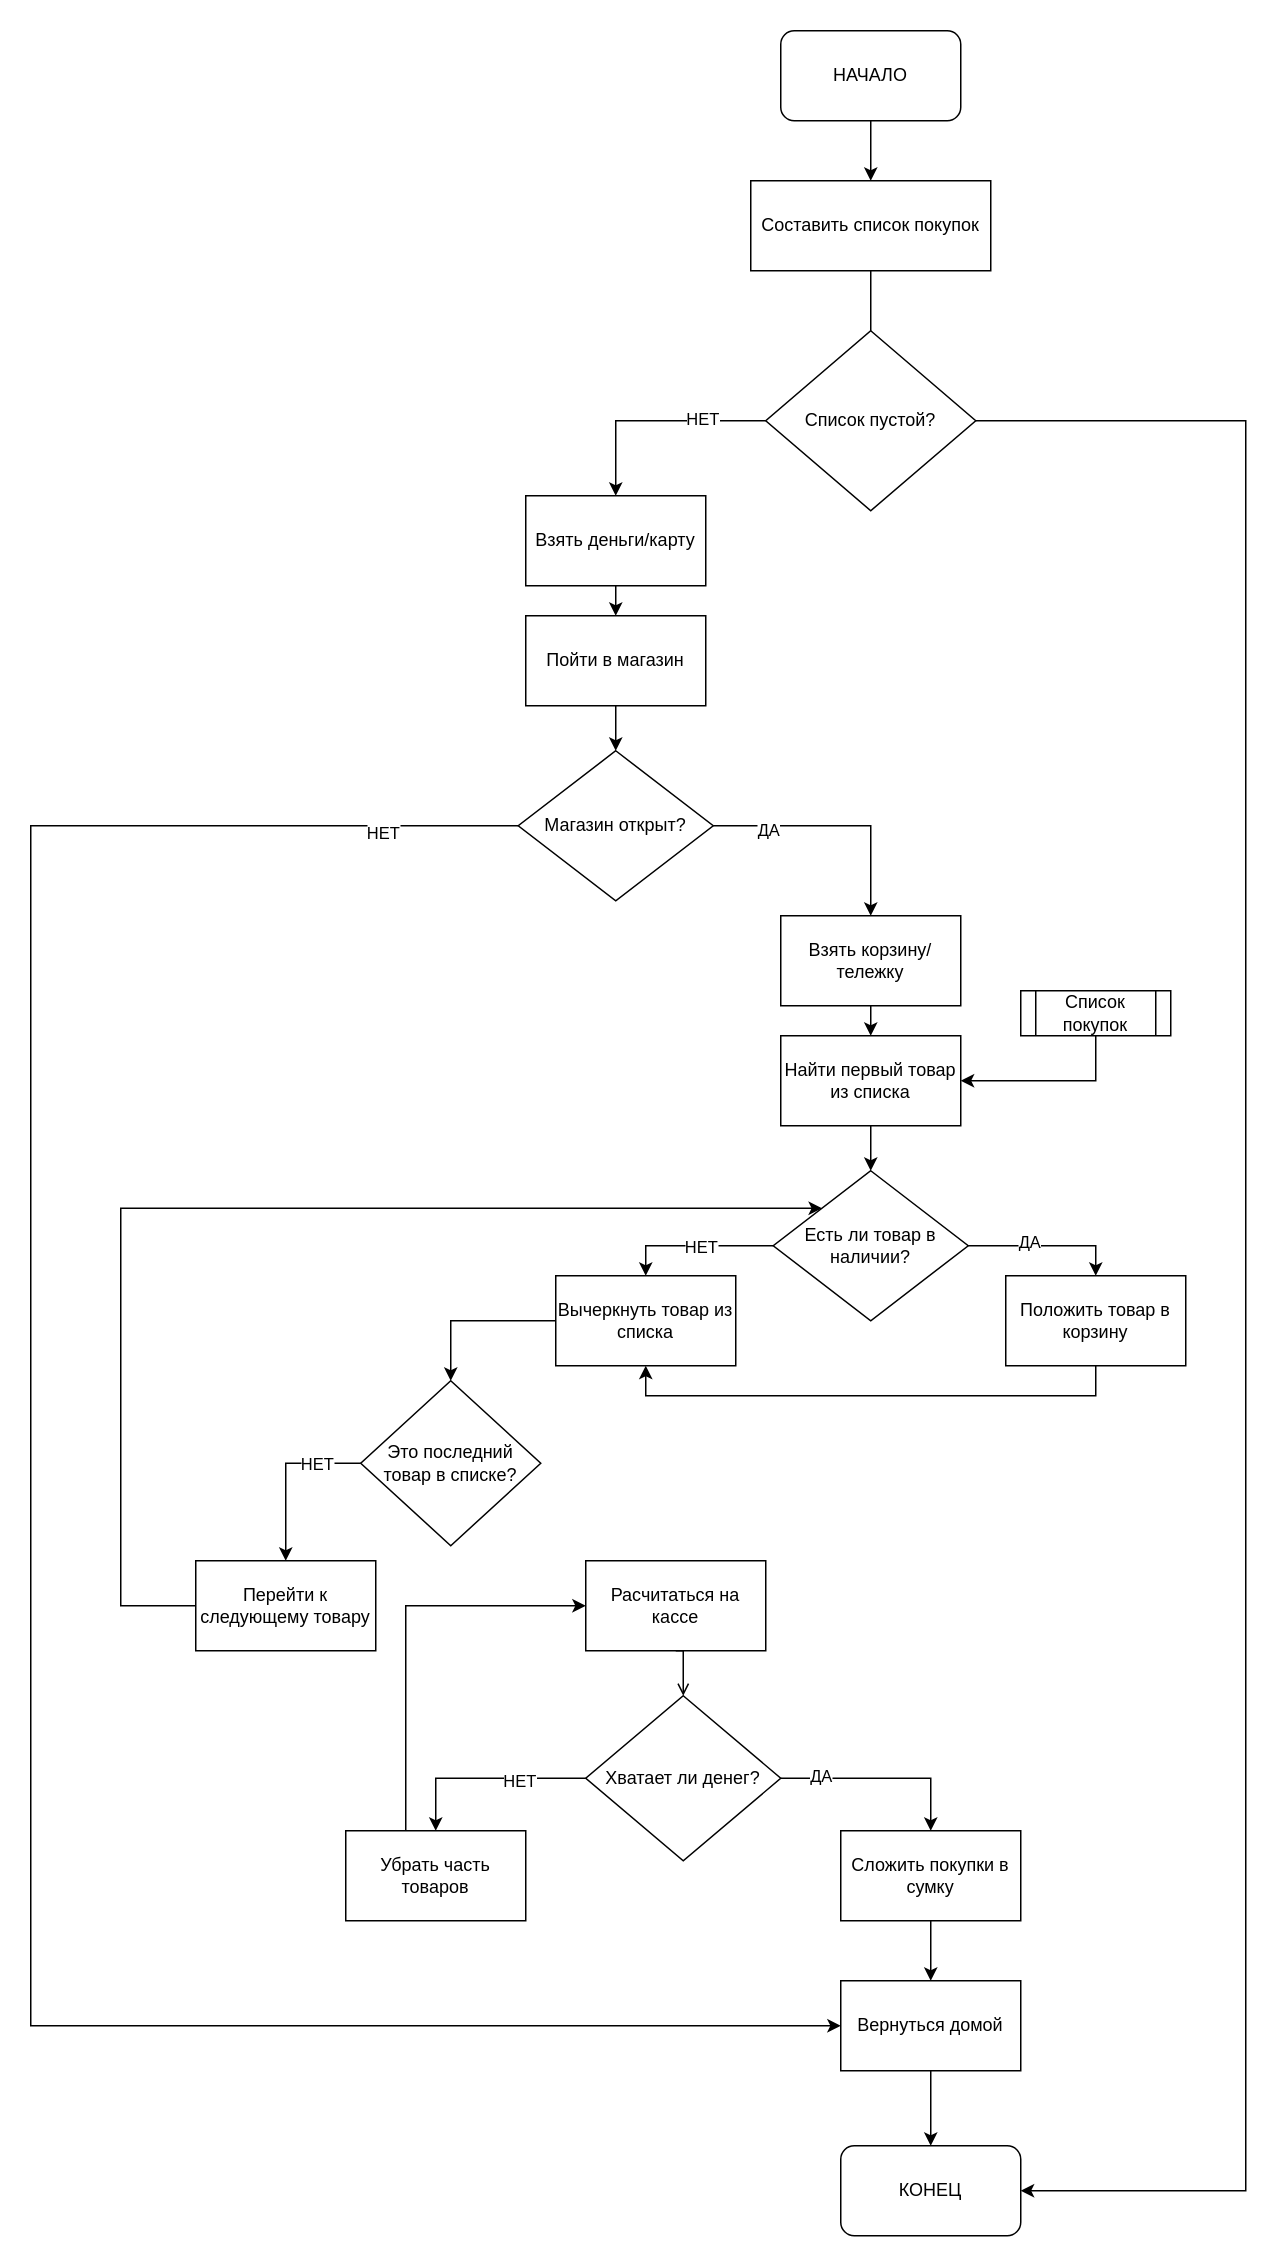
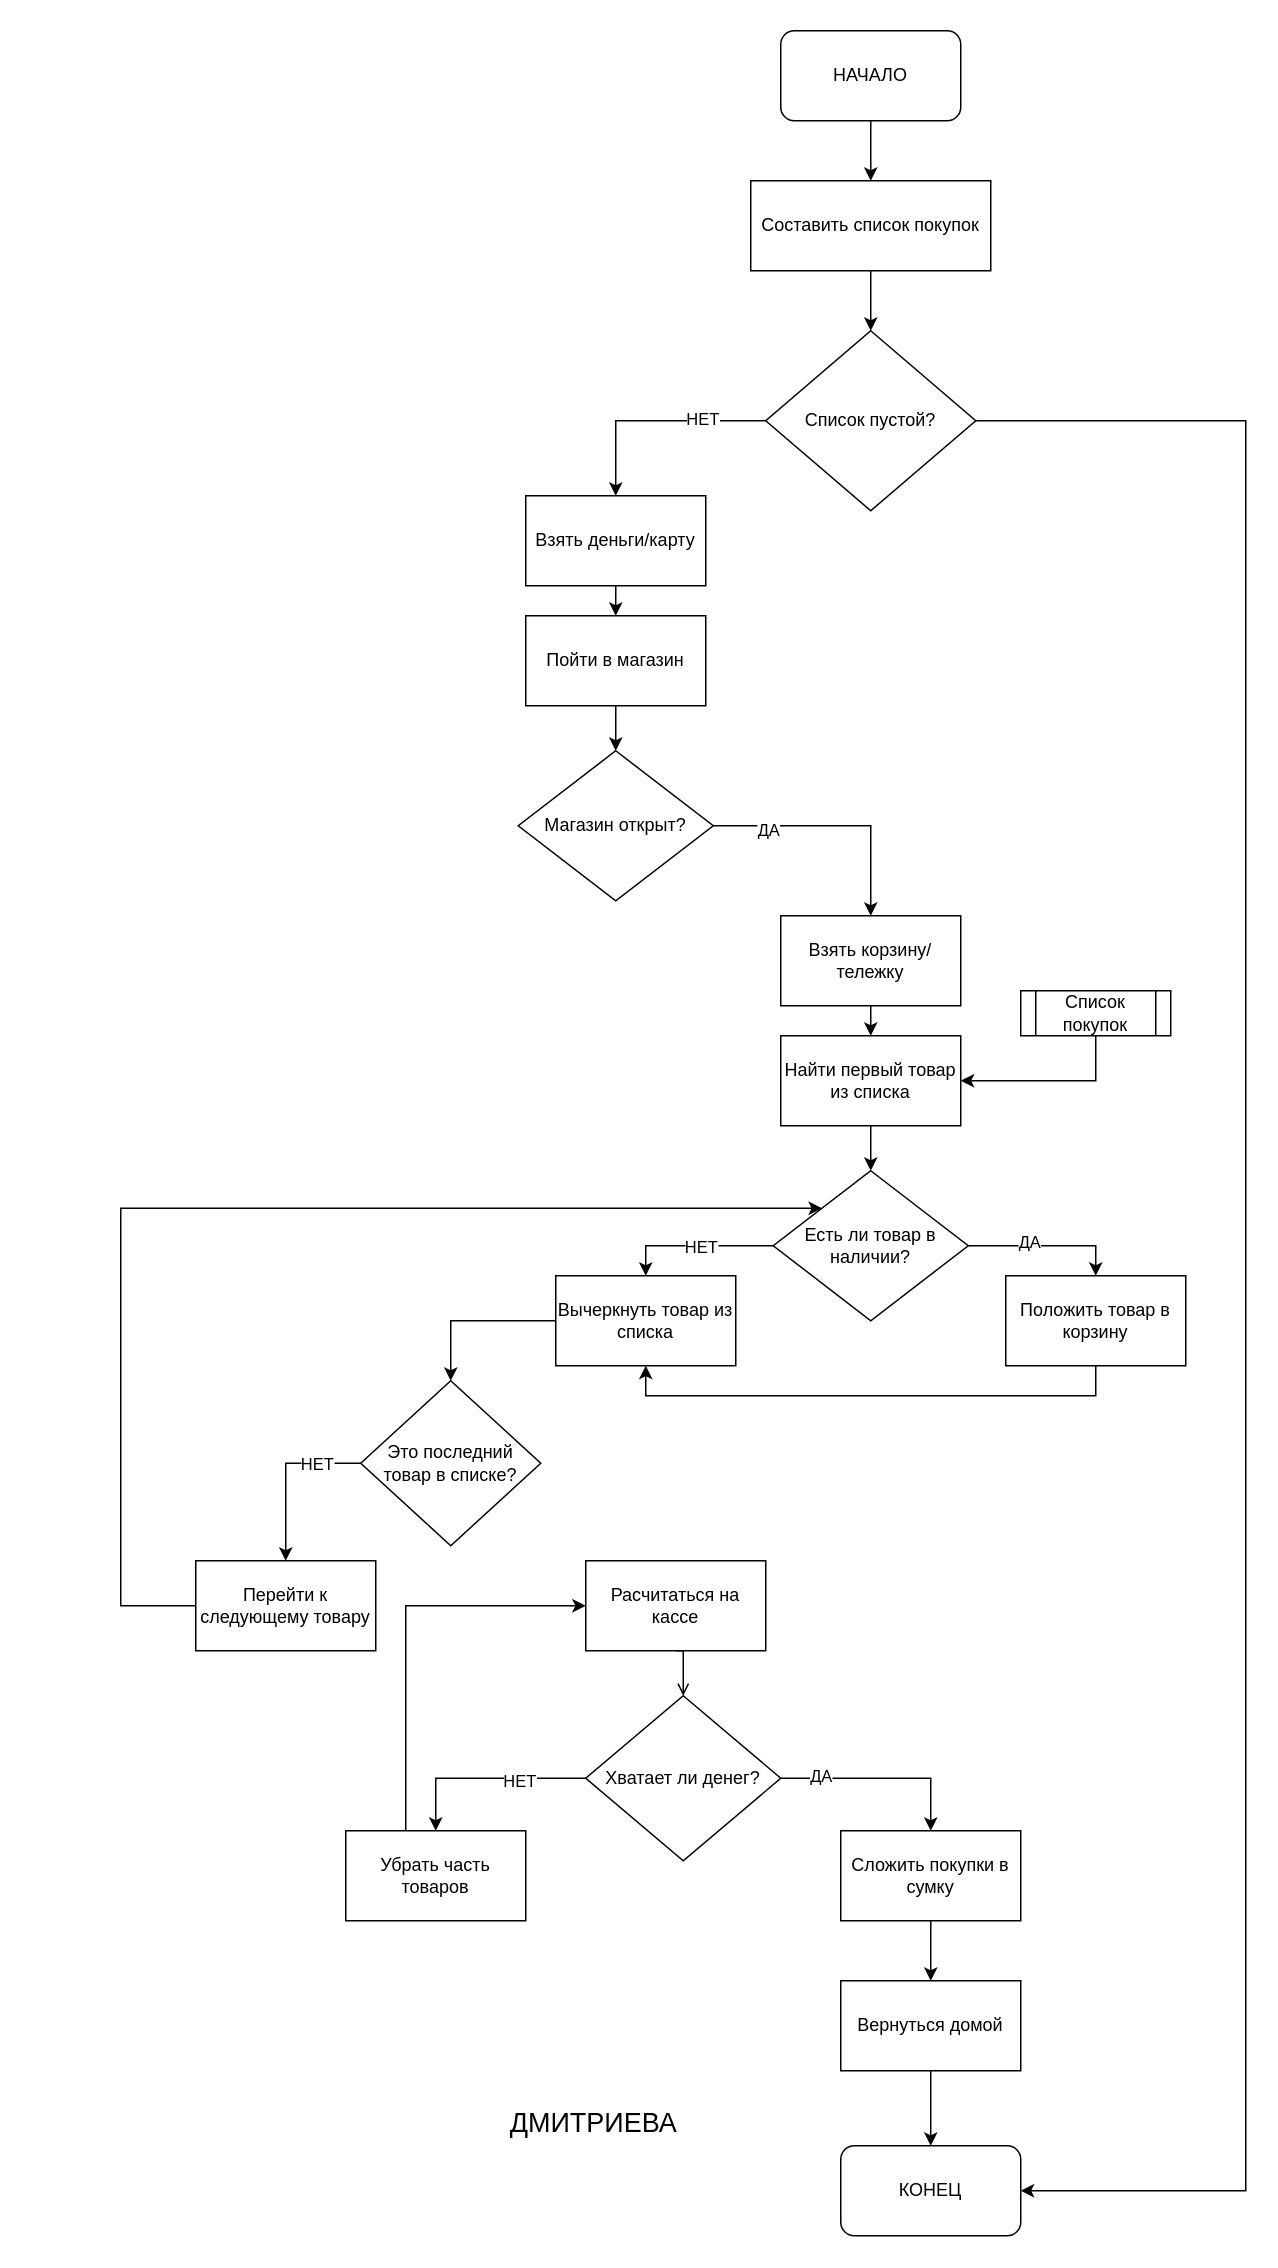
(871, 323) -> (871, 319)
(31, 1582) -> none
none -> (593, 2123)
